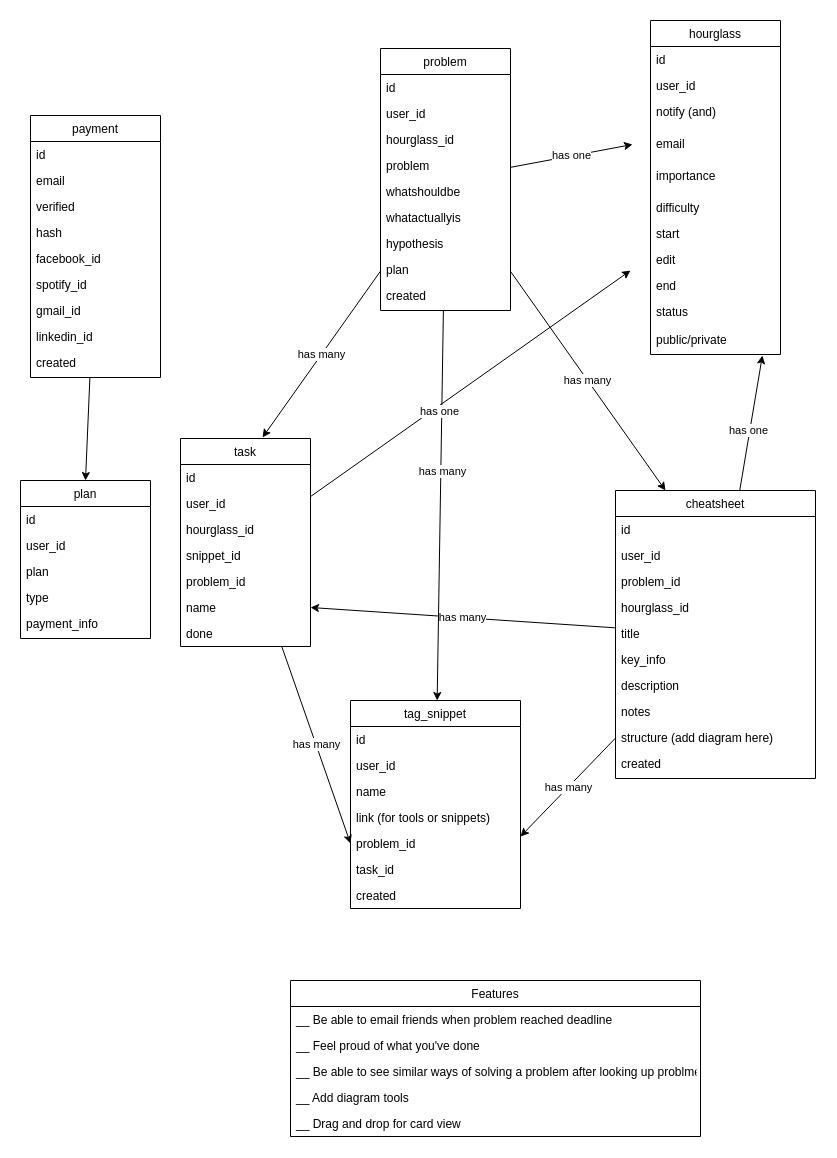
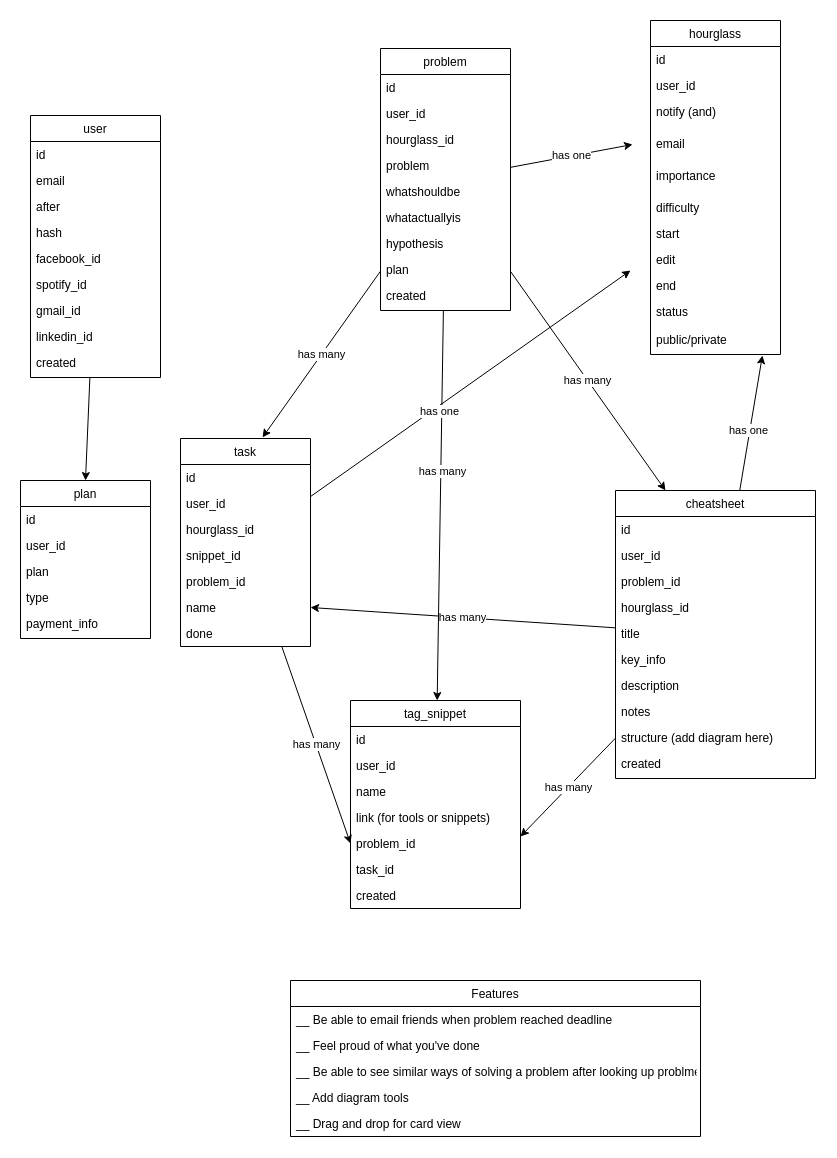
(95, 129) -> (95, 129)
(60, 207) -> (53, 207)
